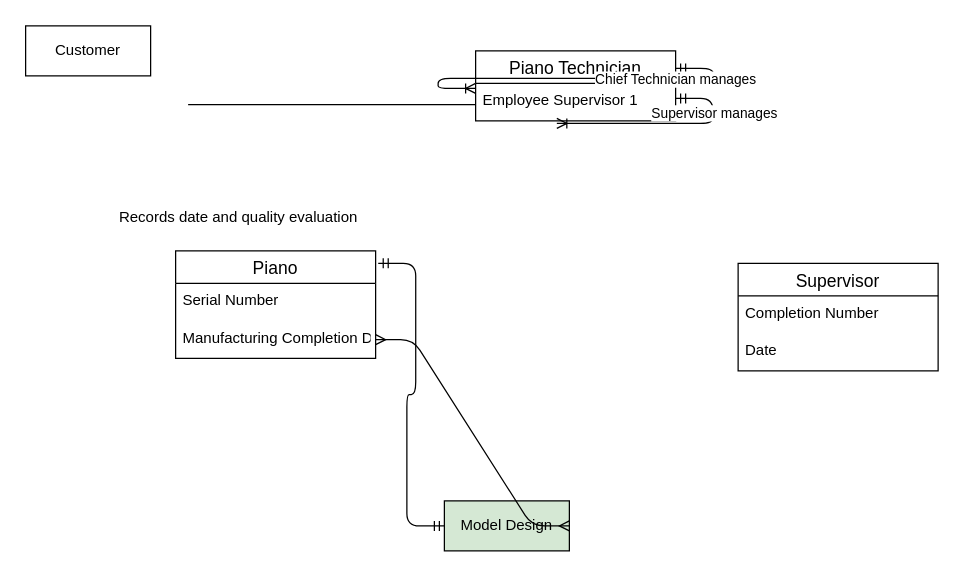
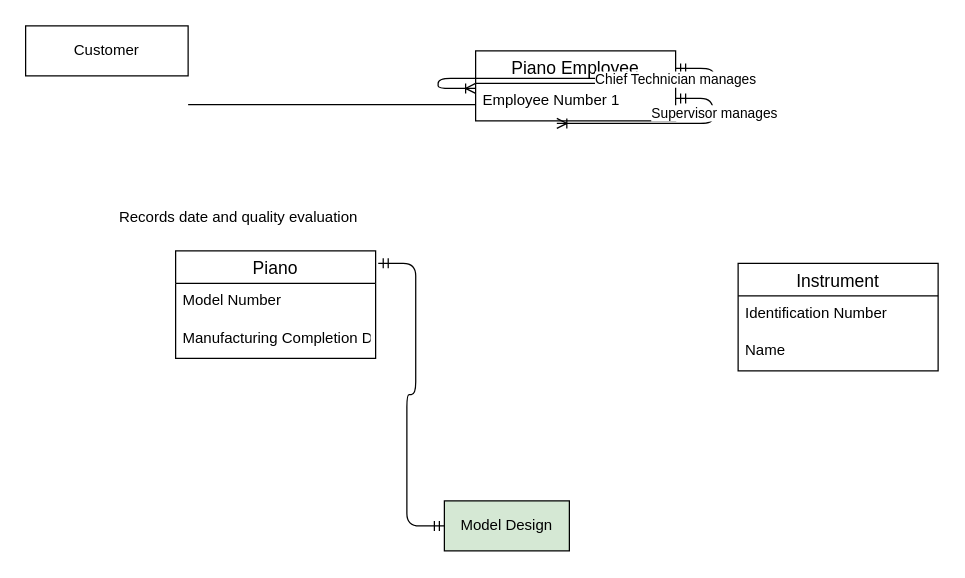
(88, 51) -> (107, 51)
(575, 68) -> (575, 68)
(563, 100) -> (548, 100)
(838, 280) -> (838, 280)
(231, 300) -> (229, 300)
(811, 313) -> (825, 313)
(762, 350) -> (762, 350)
(473, 433) -> none
